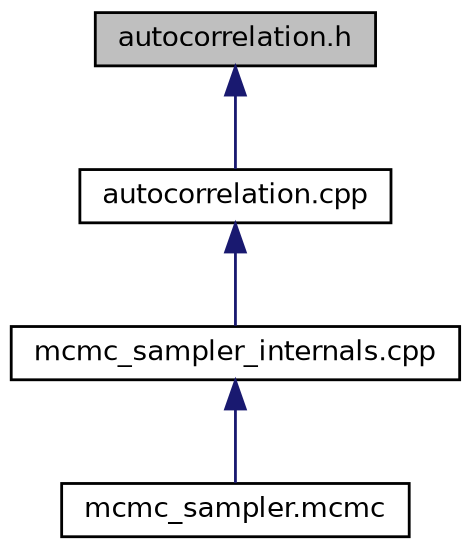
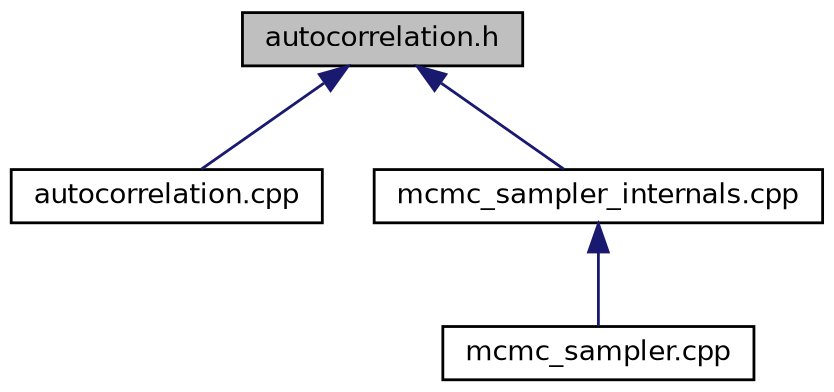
(235, 289) -> (502, 126)
(235, 510) -> (598, 353)
